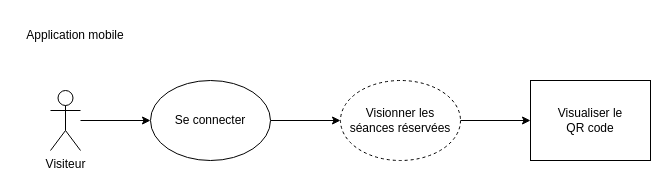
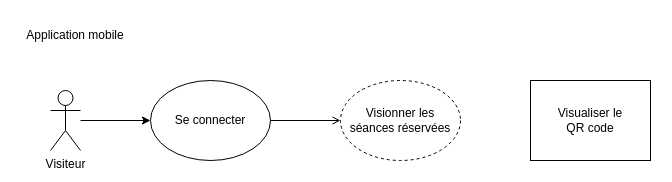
(332, 121) -> (334, 121)
(492, 121) -> none
